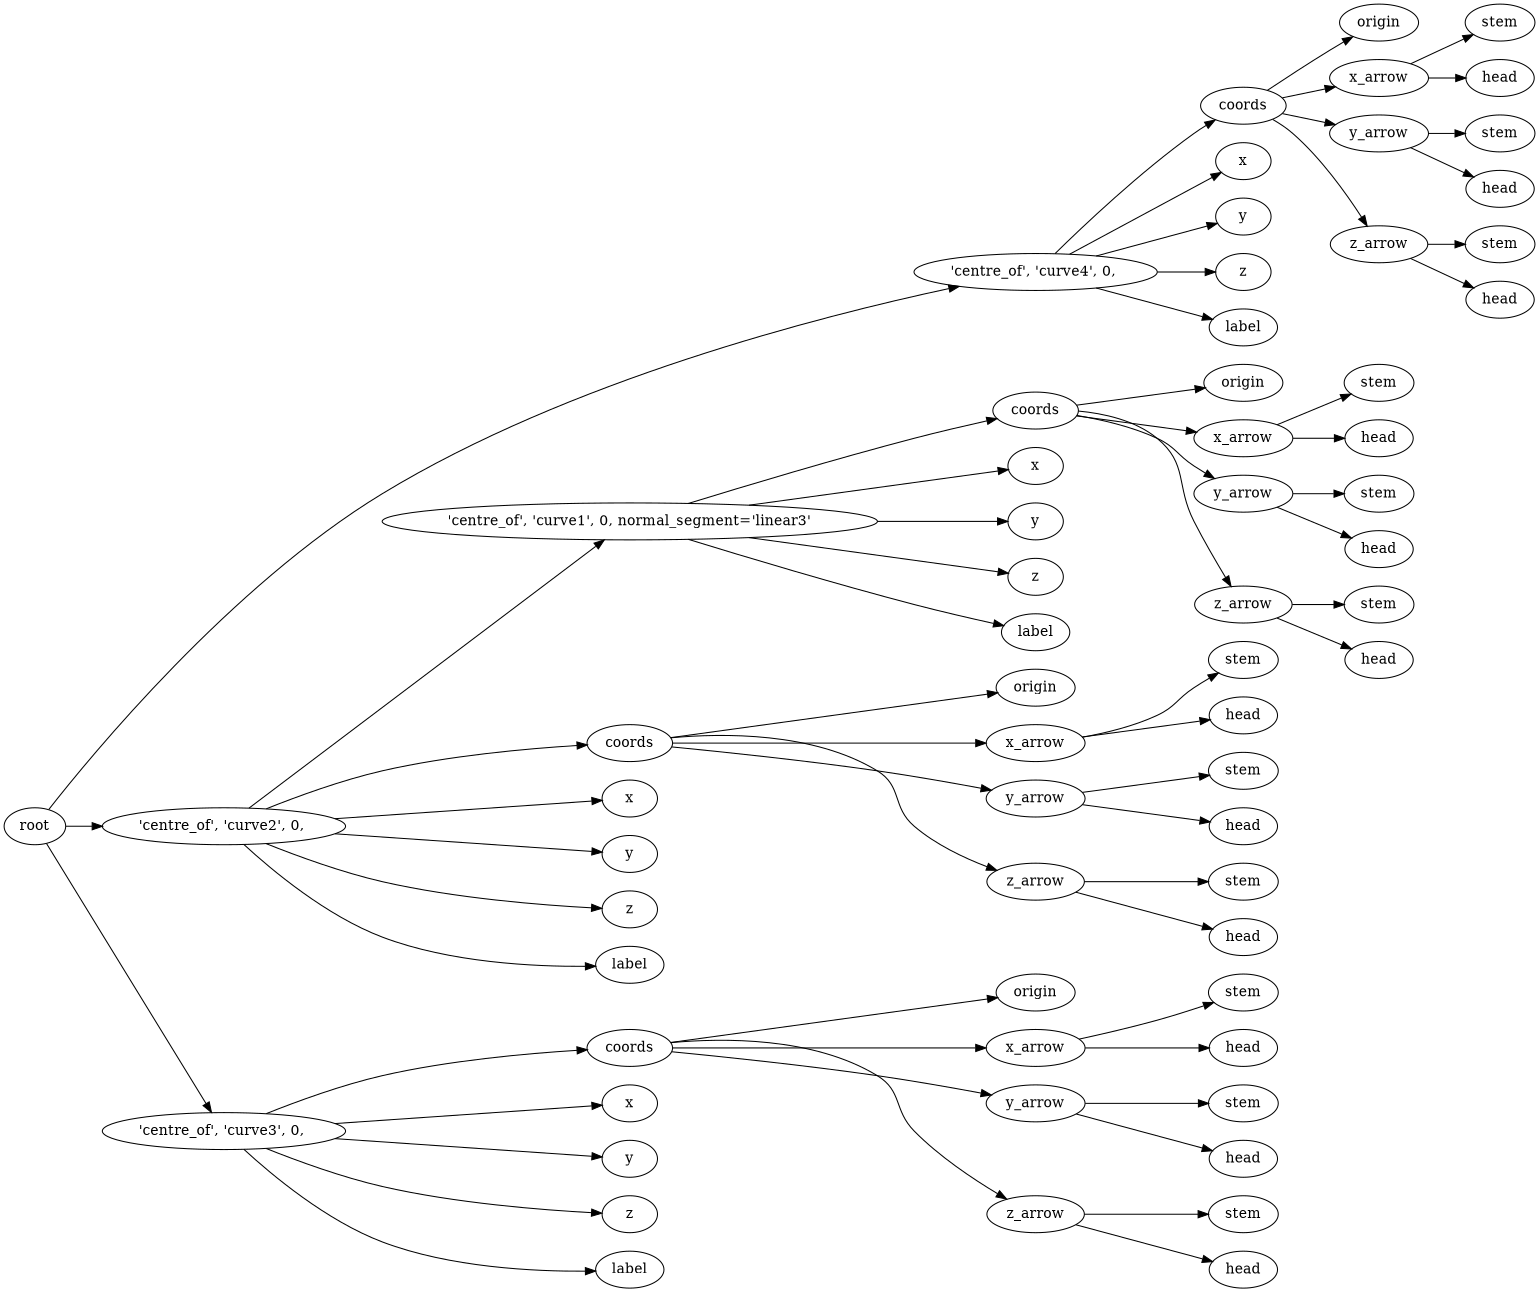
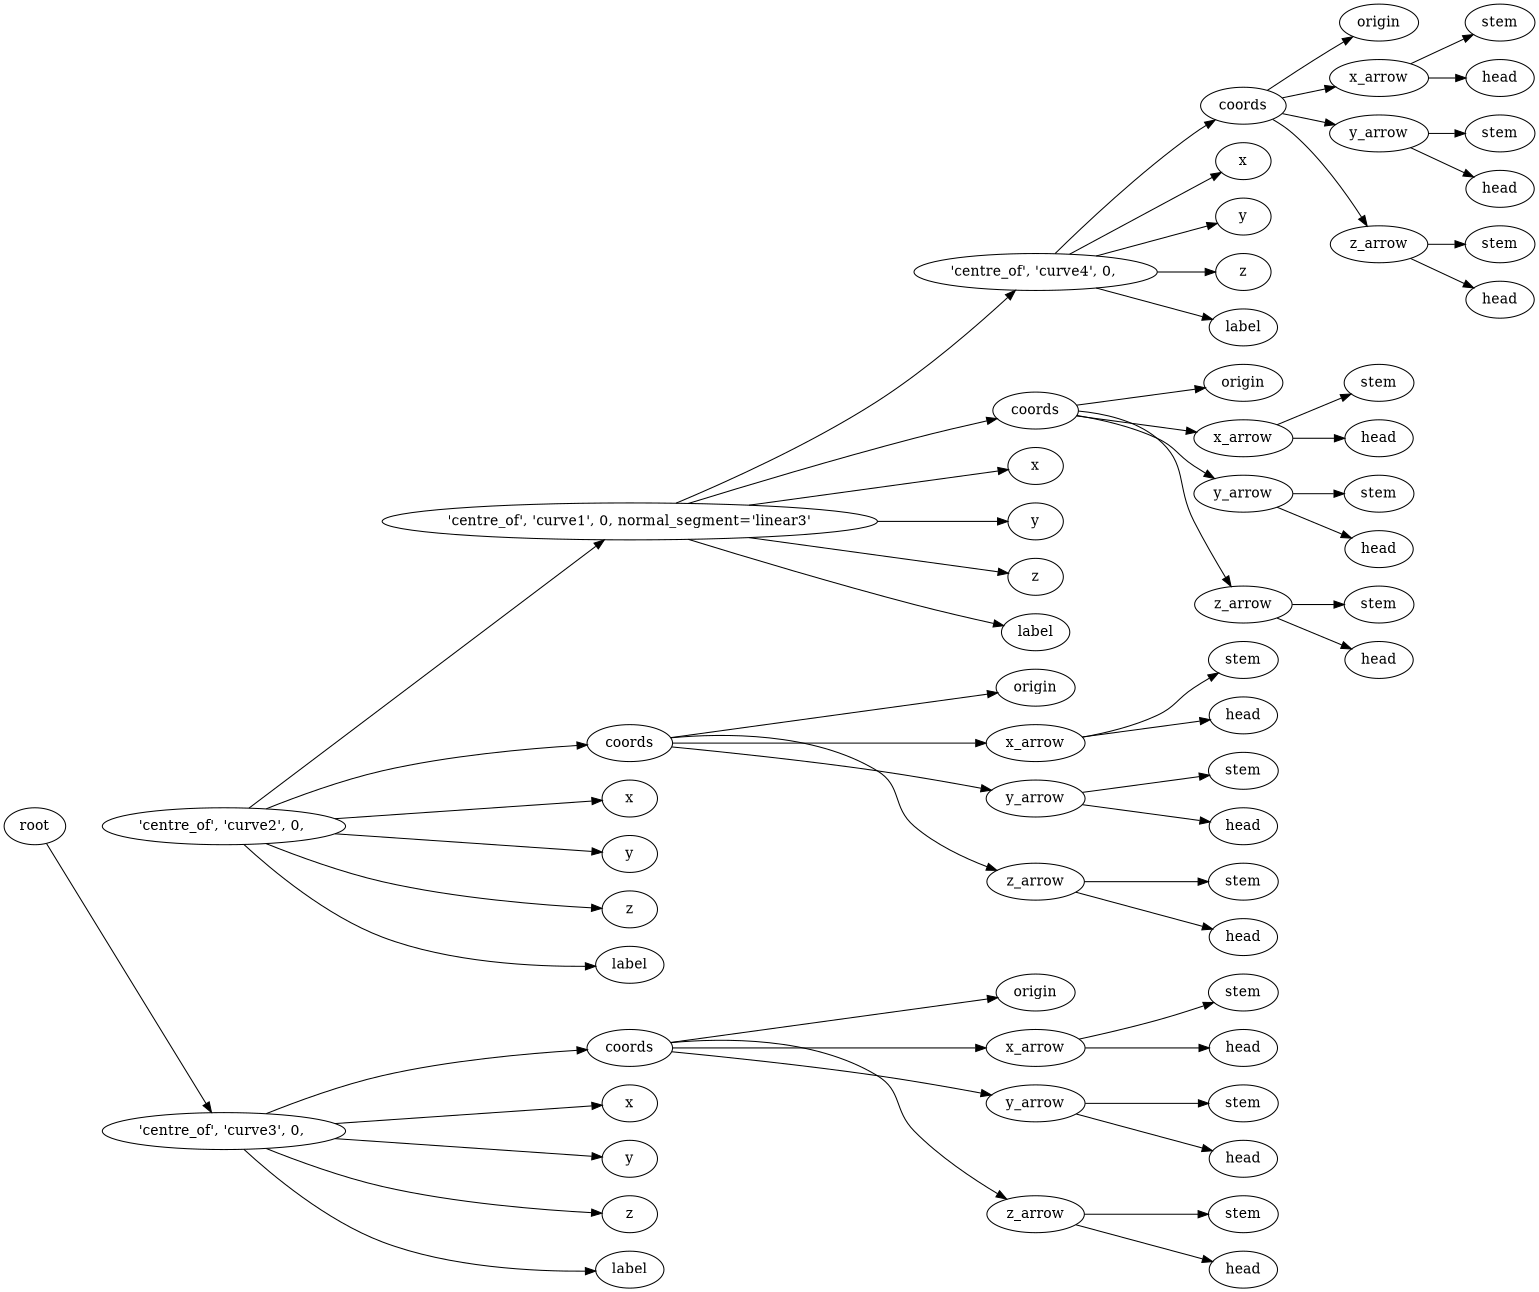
(445, 459) -> (852, 417)
(79, 826) -> none
